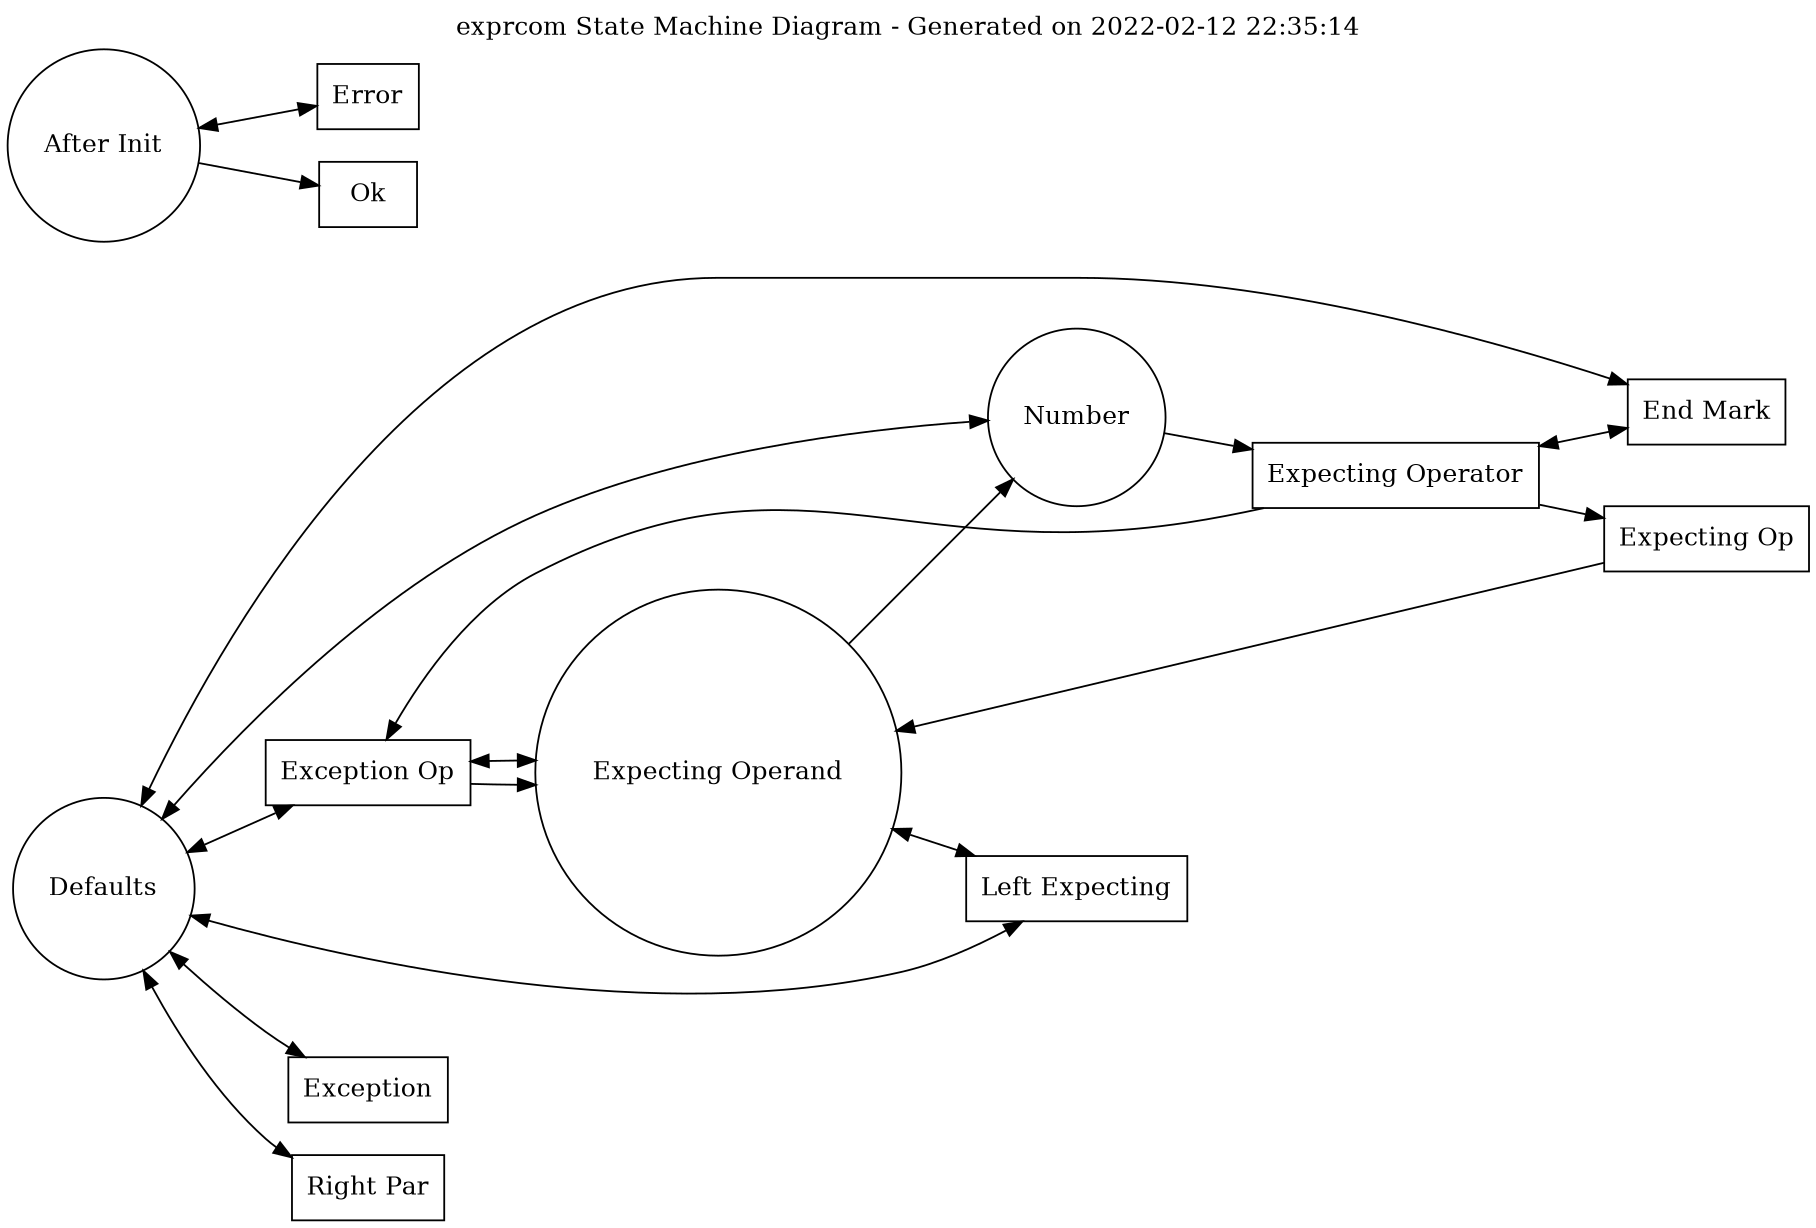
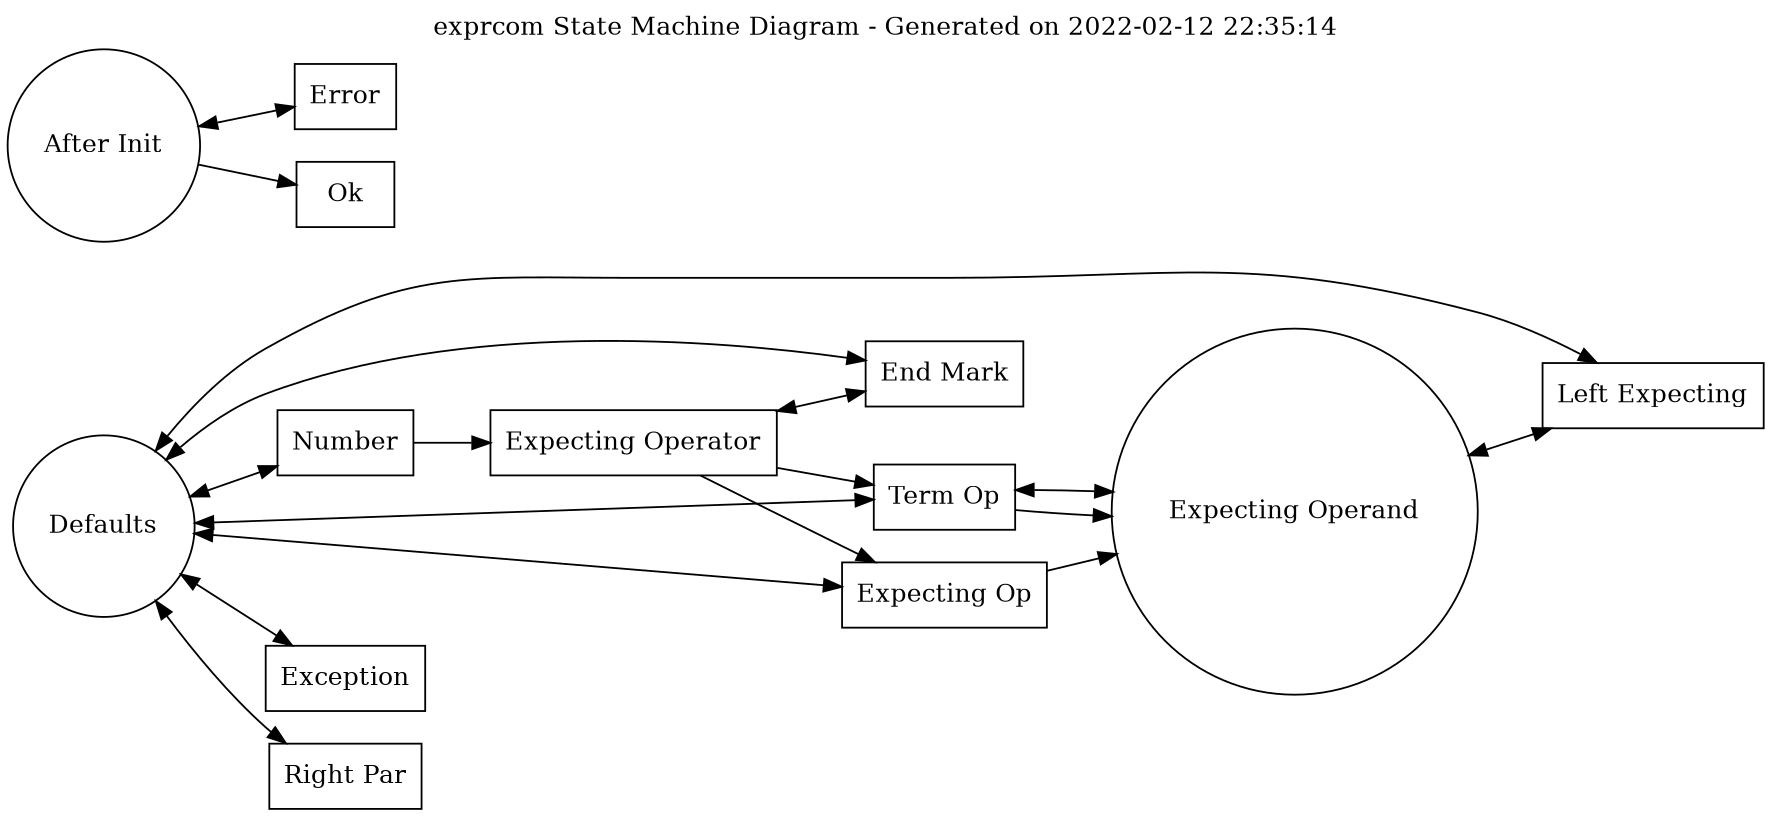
(1077, 417) -> (345, 443)
none -> (518, 560)
(924, 568) -> none
(368, 773) -> (944, 497)
